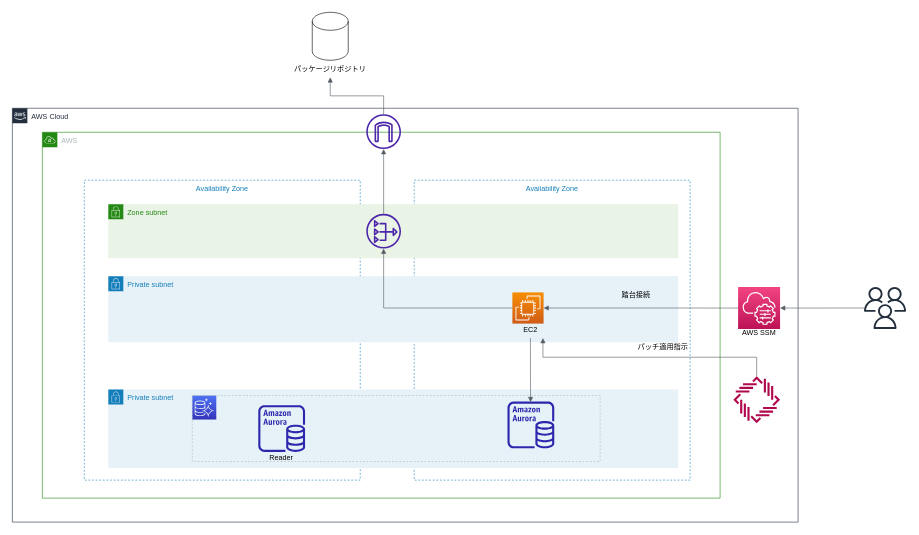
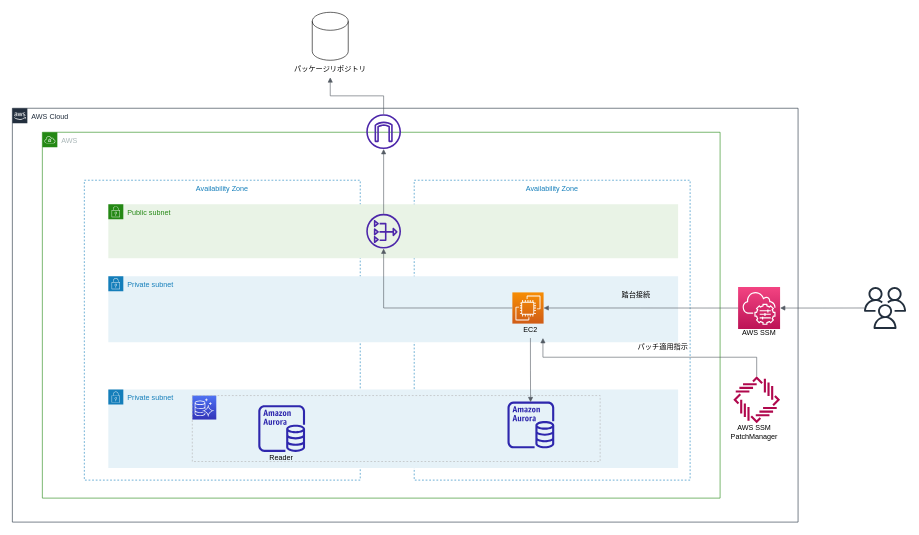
(149, 213) -> (151, 213)
none -> (755, 432)
